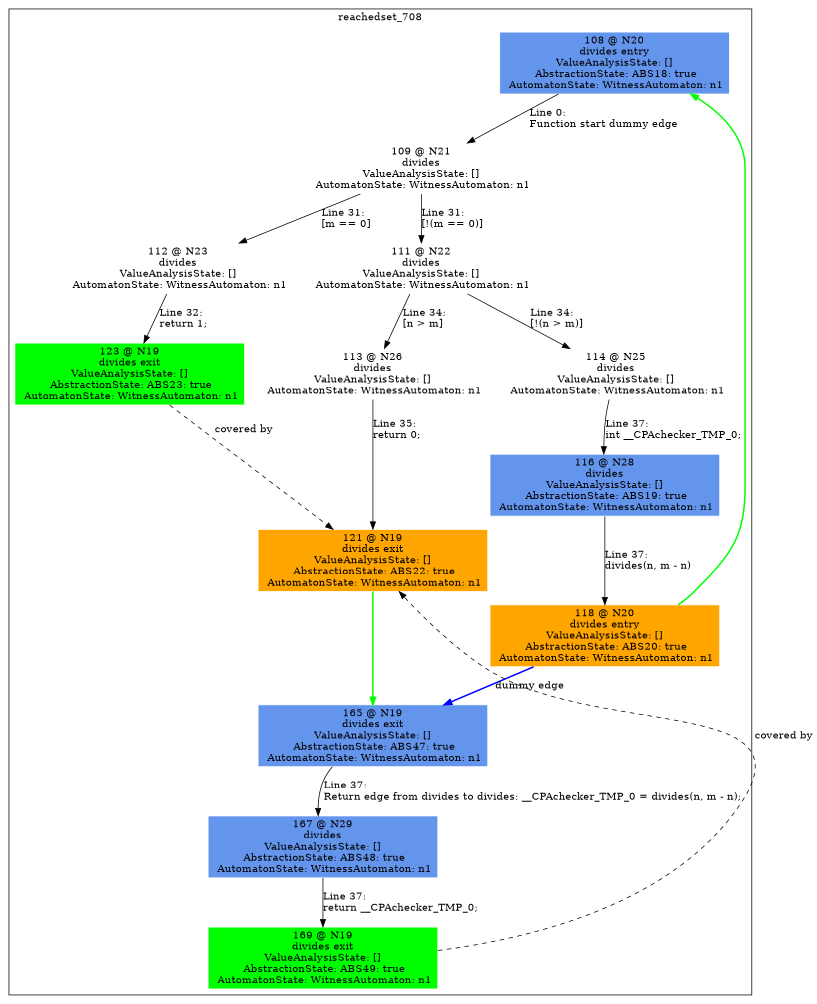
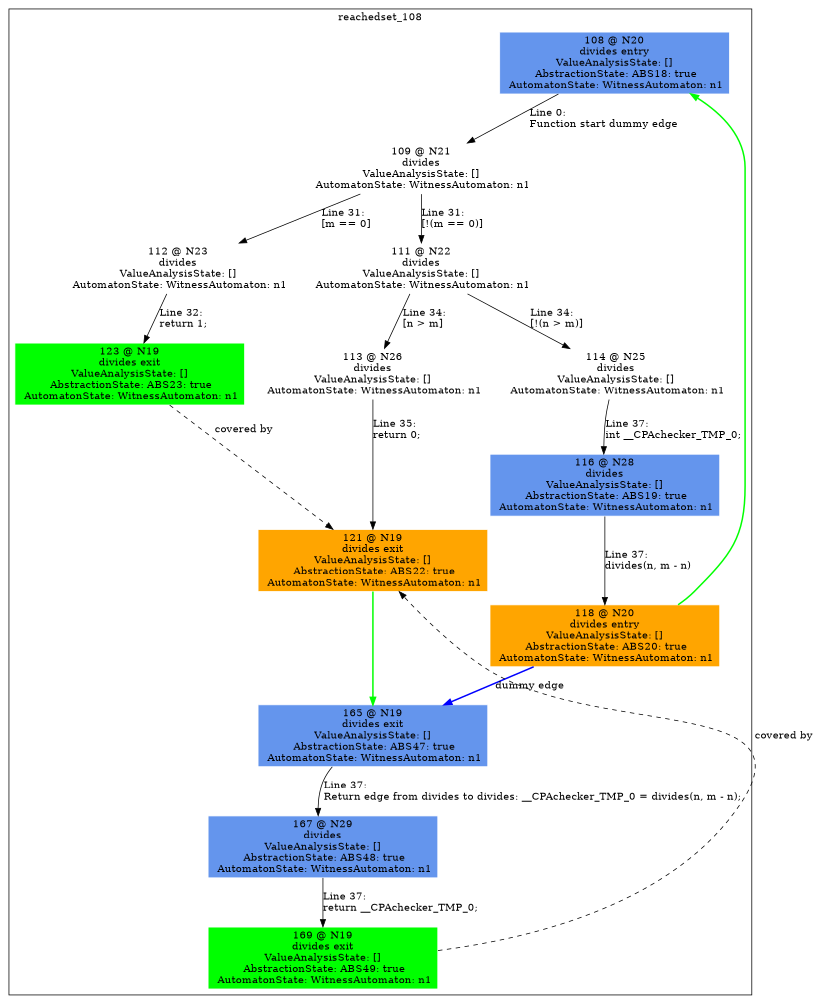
(380, 18) -> (380, 18)
